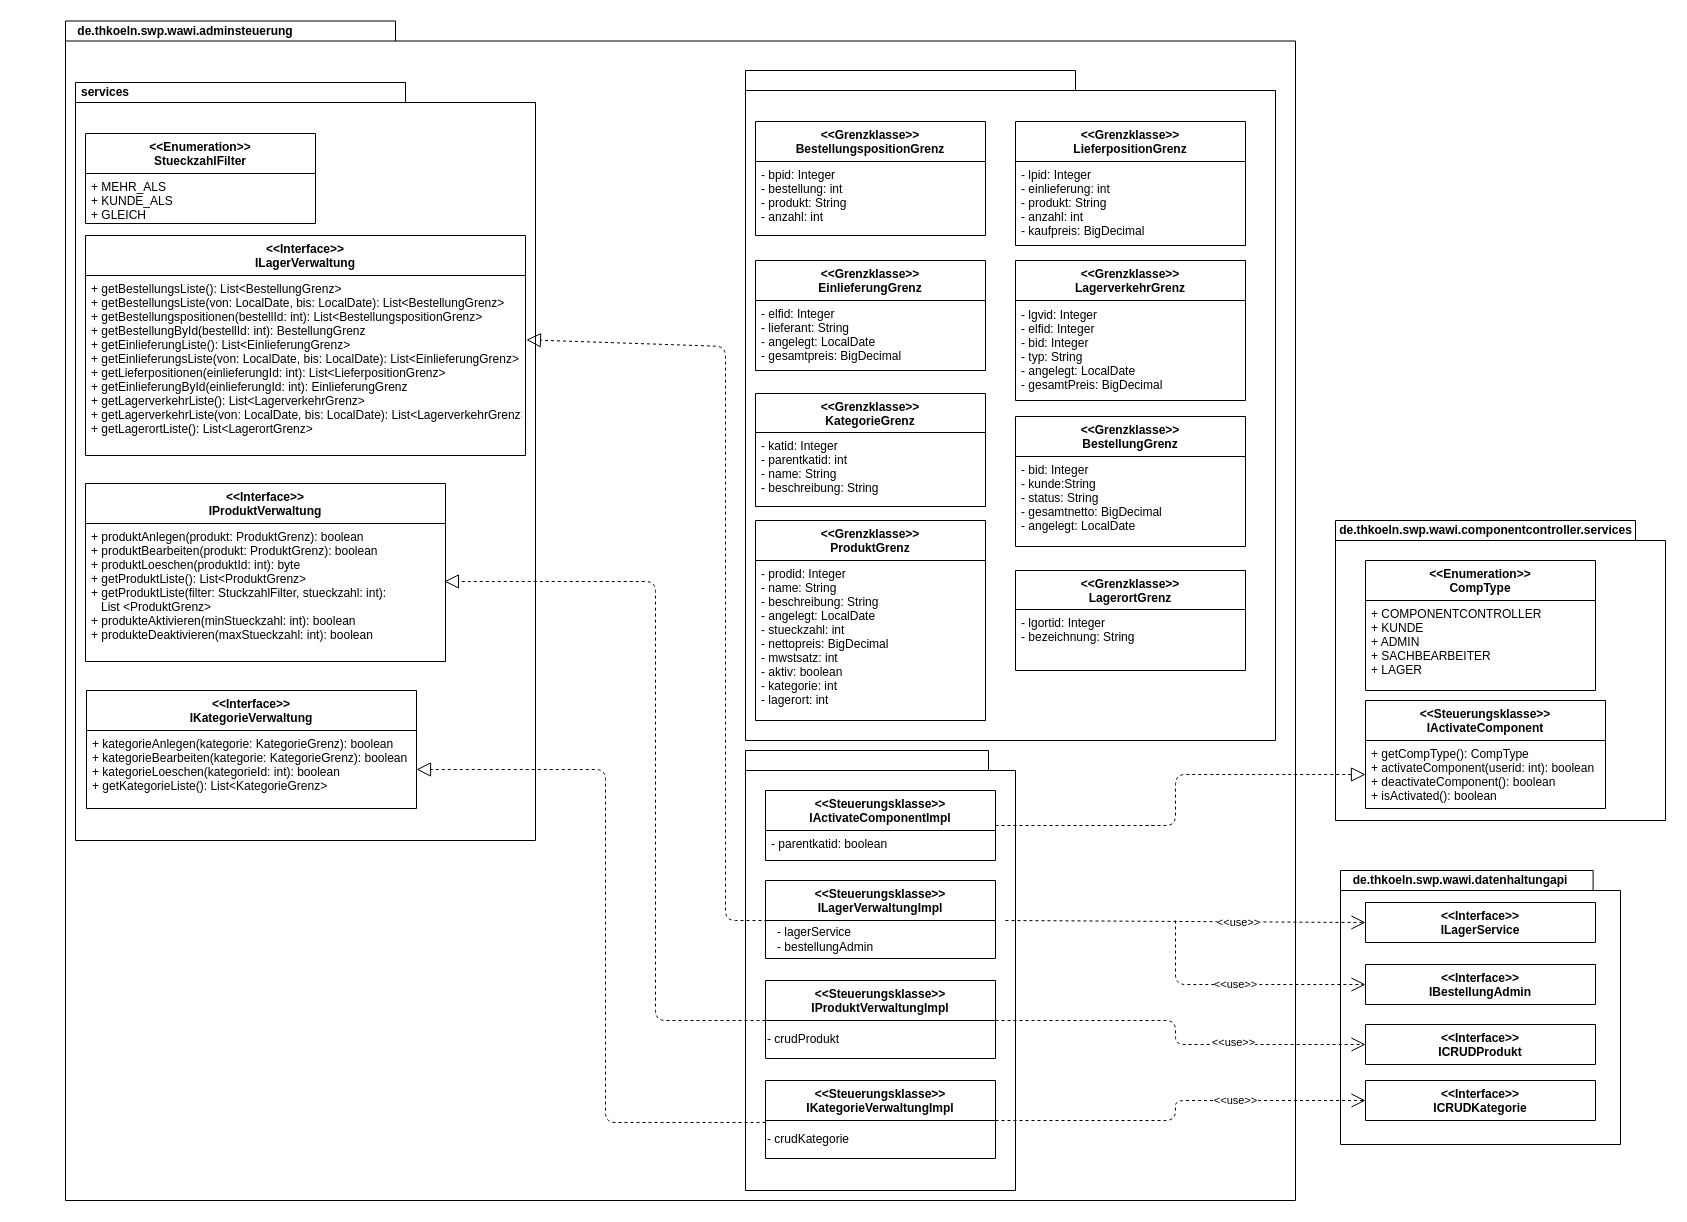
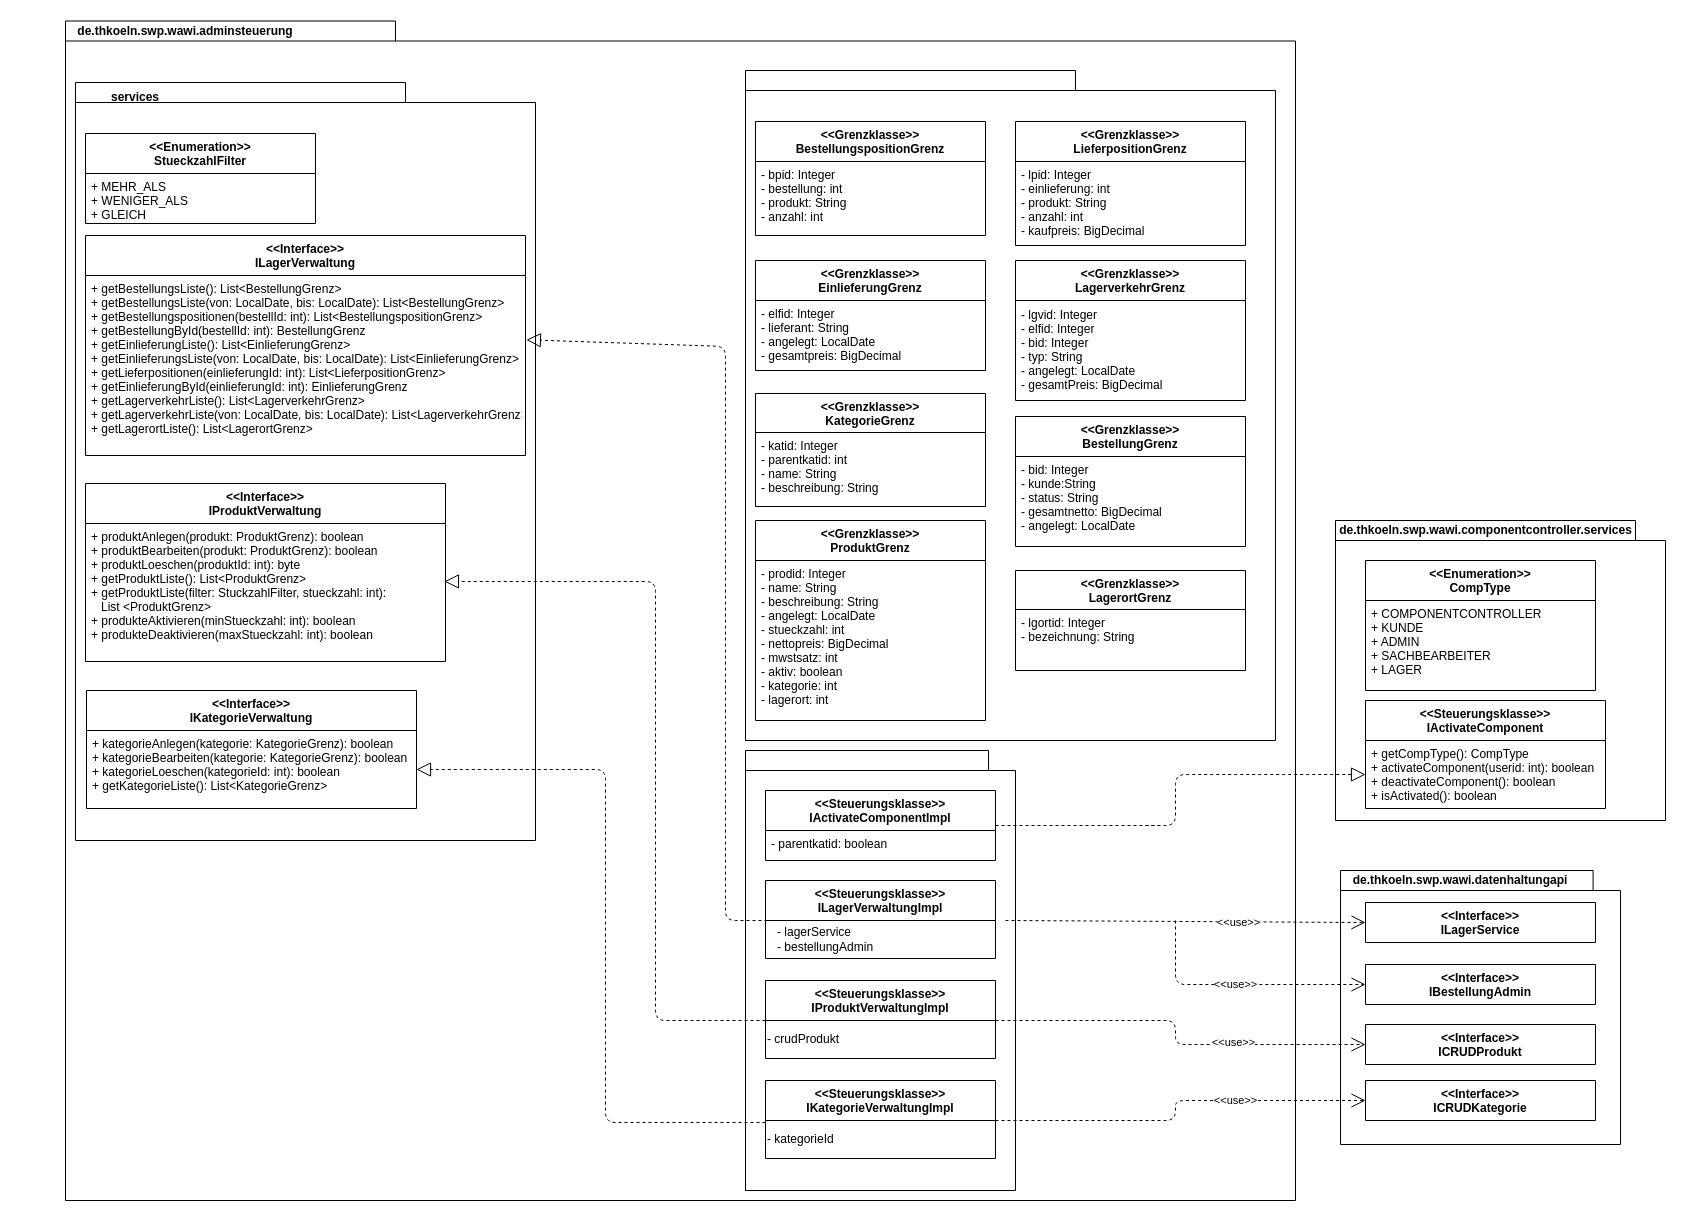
(106, 93) -> (136, 98)
(123, 187) -> (123, 187)
(815, 1140) -> (808, 1140)
